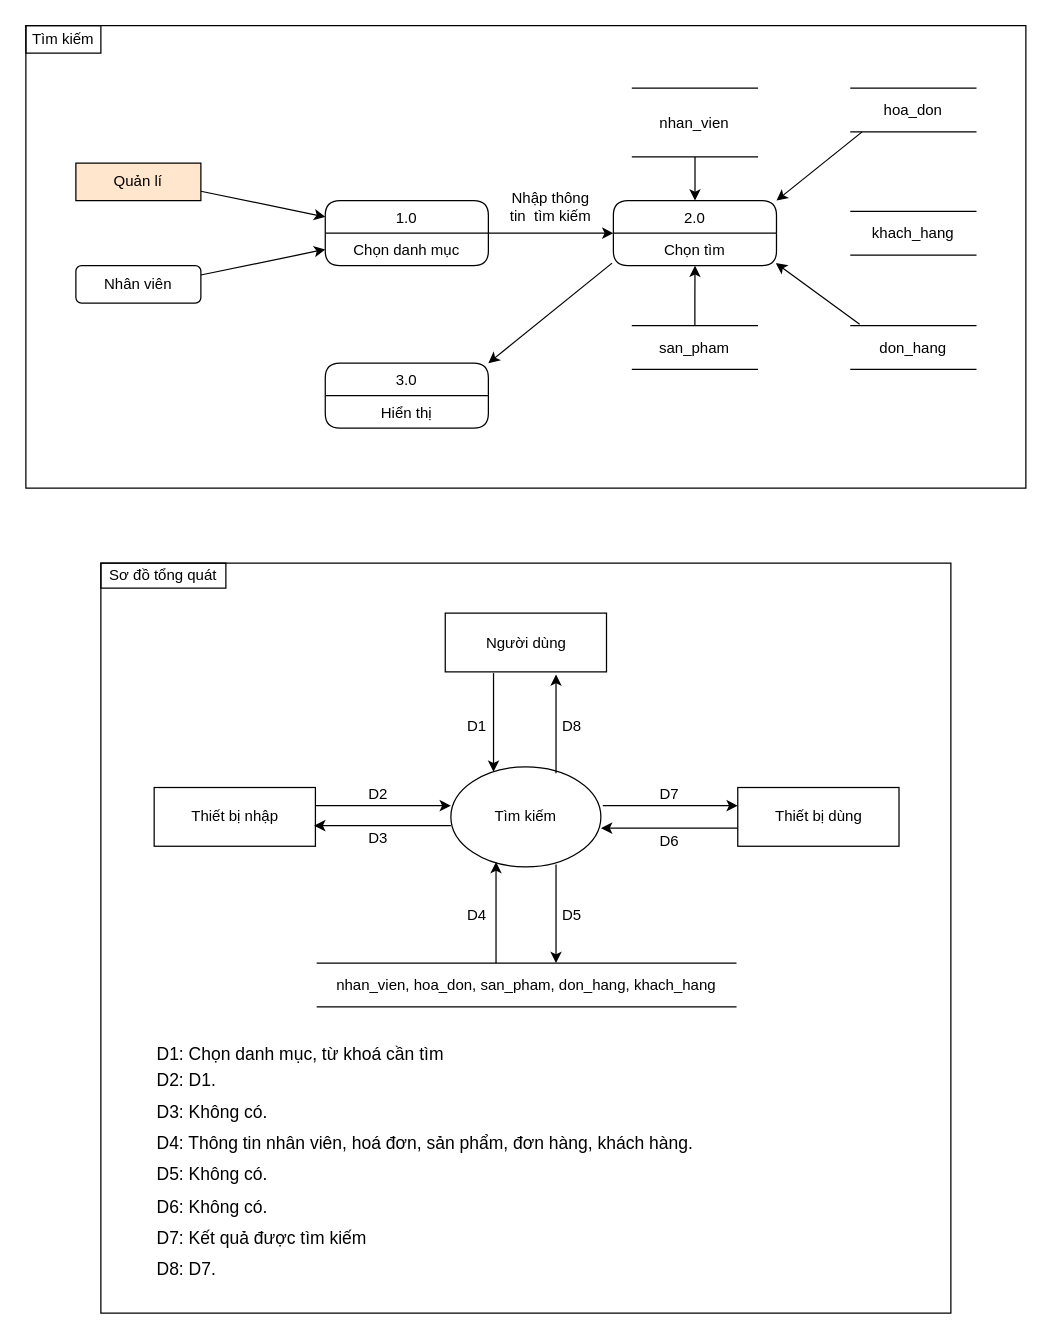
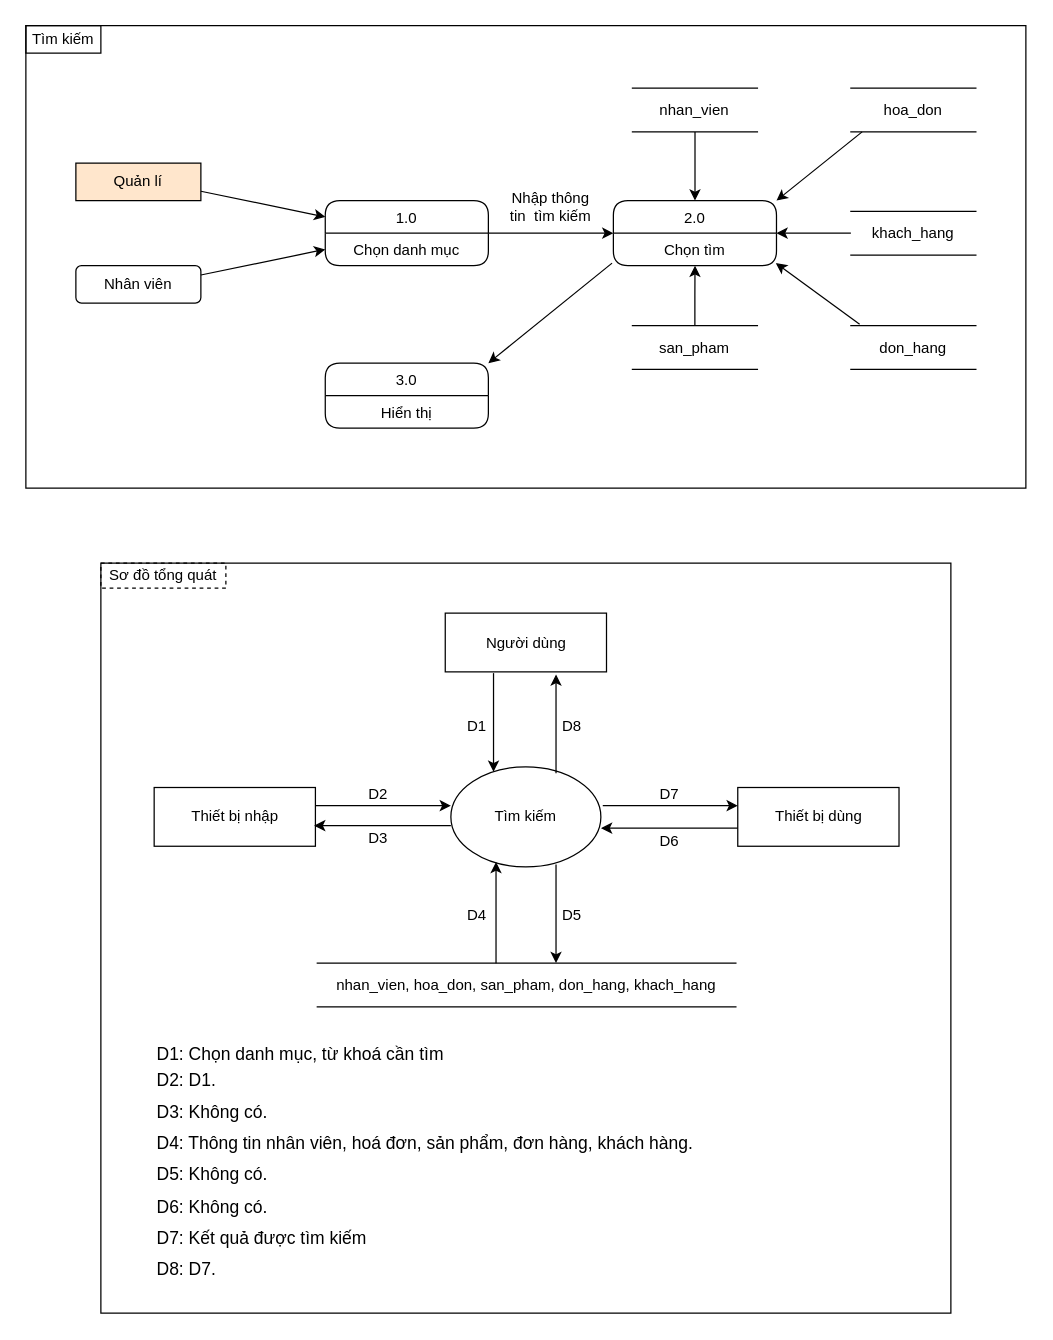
(695, 123) -> (695, 110)
none -> (817, 233)
(163, 576) -> (163, 576)
